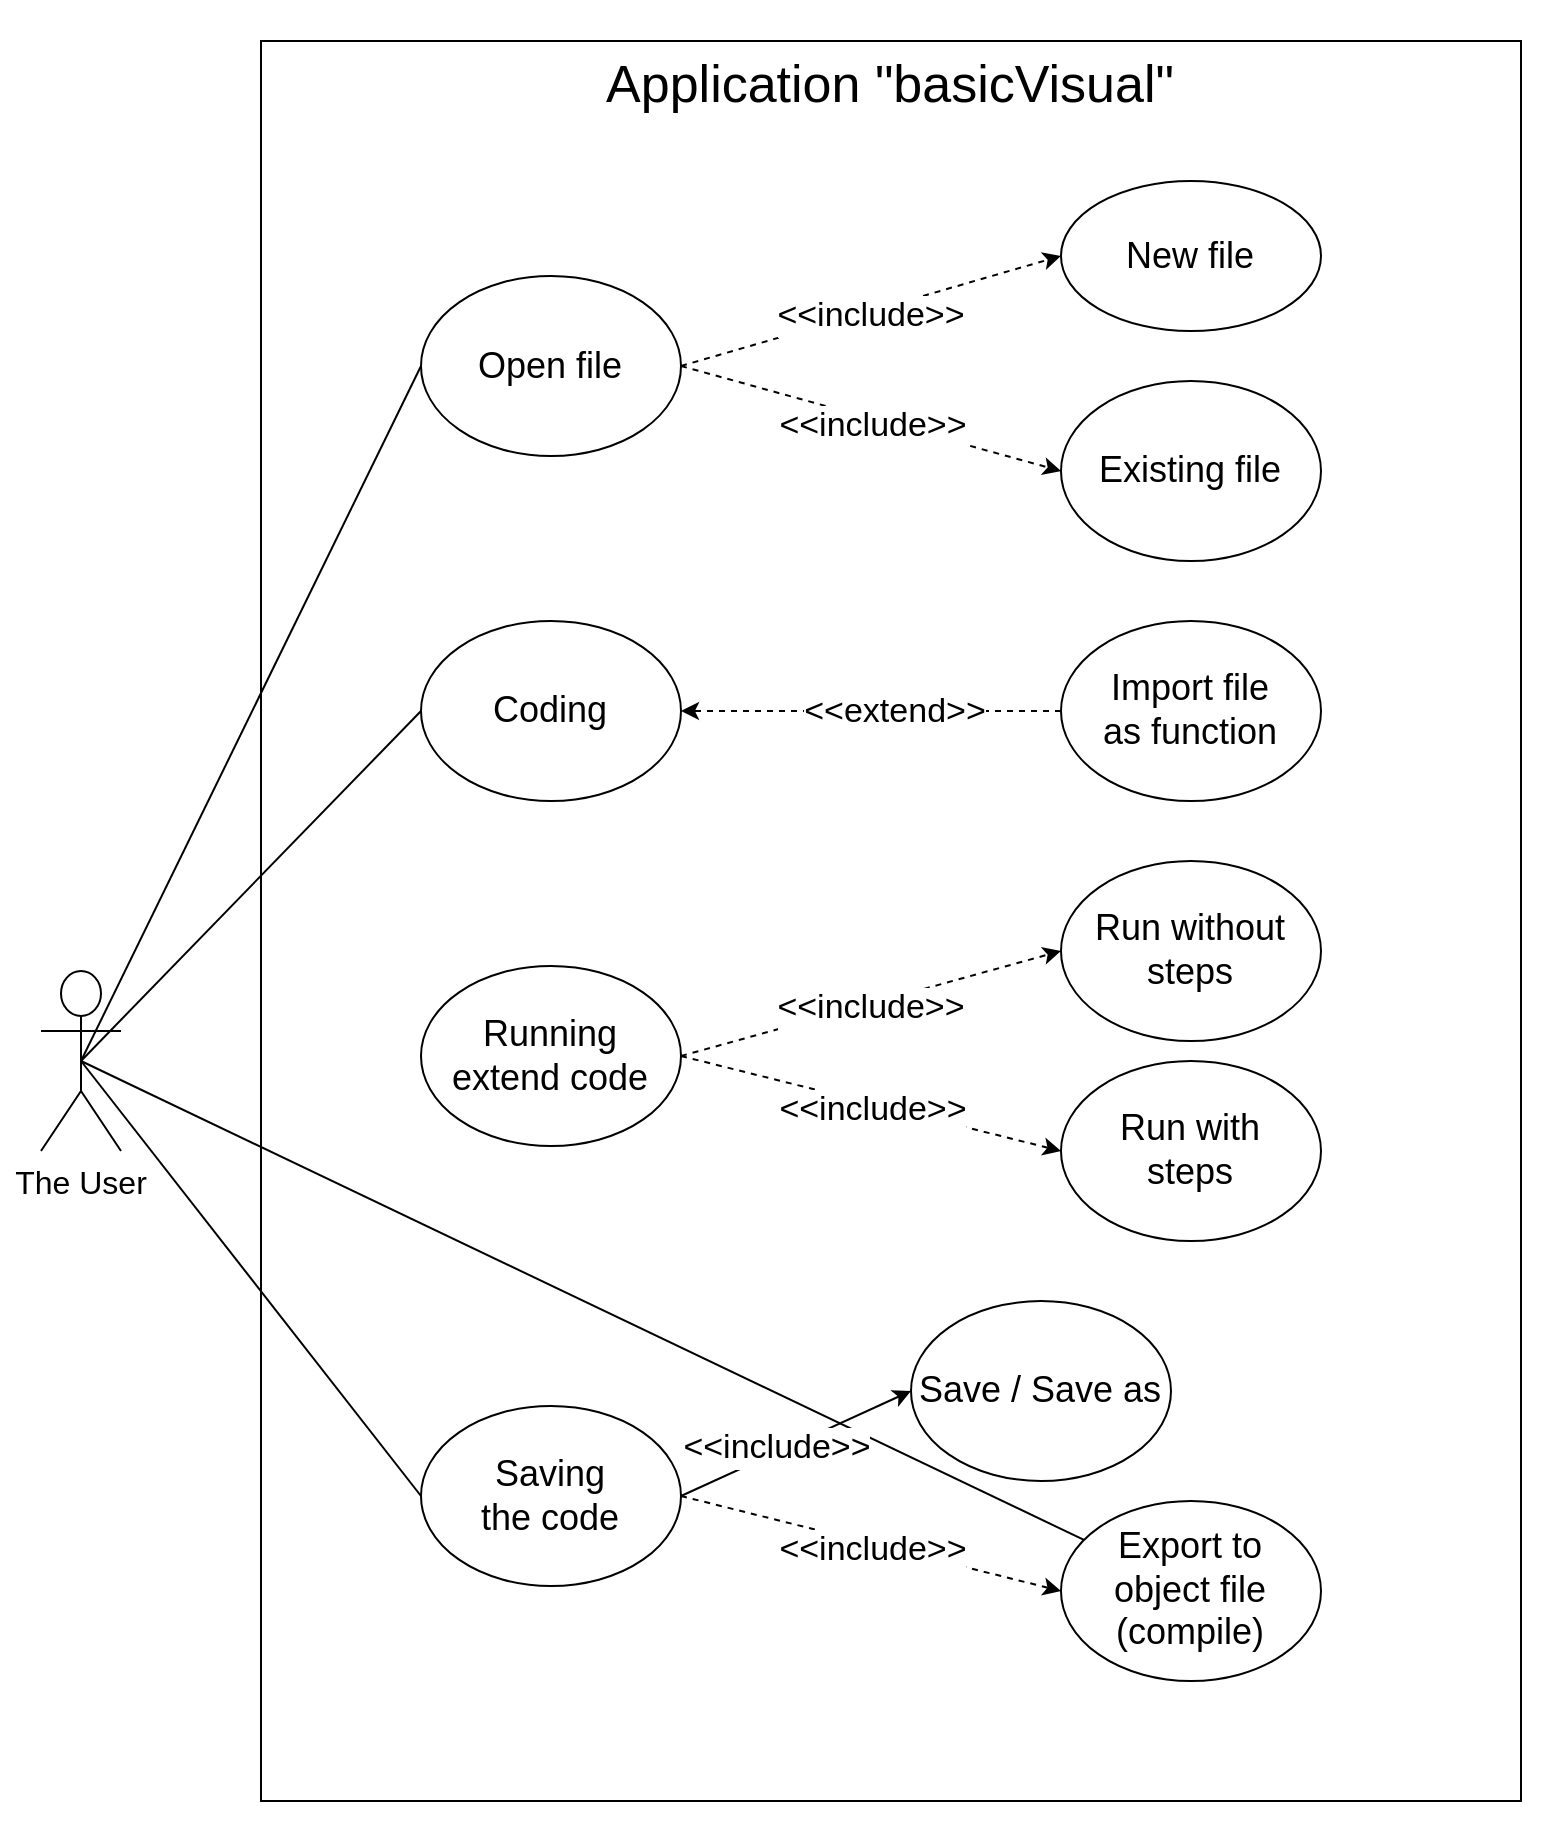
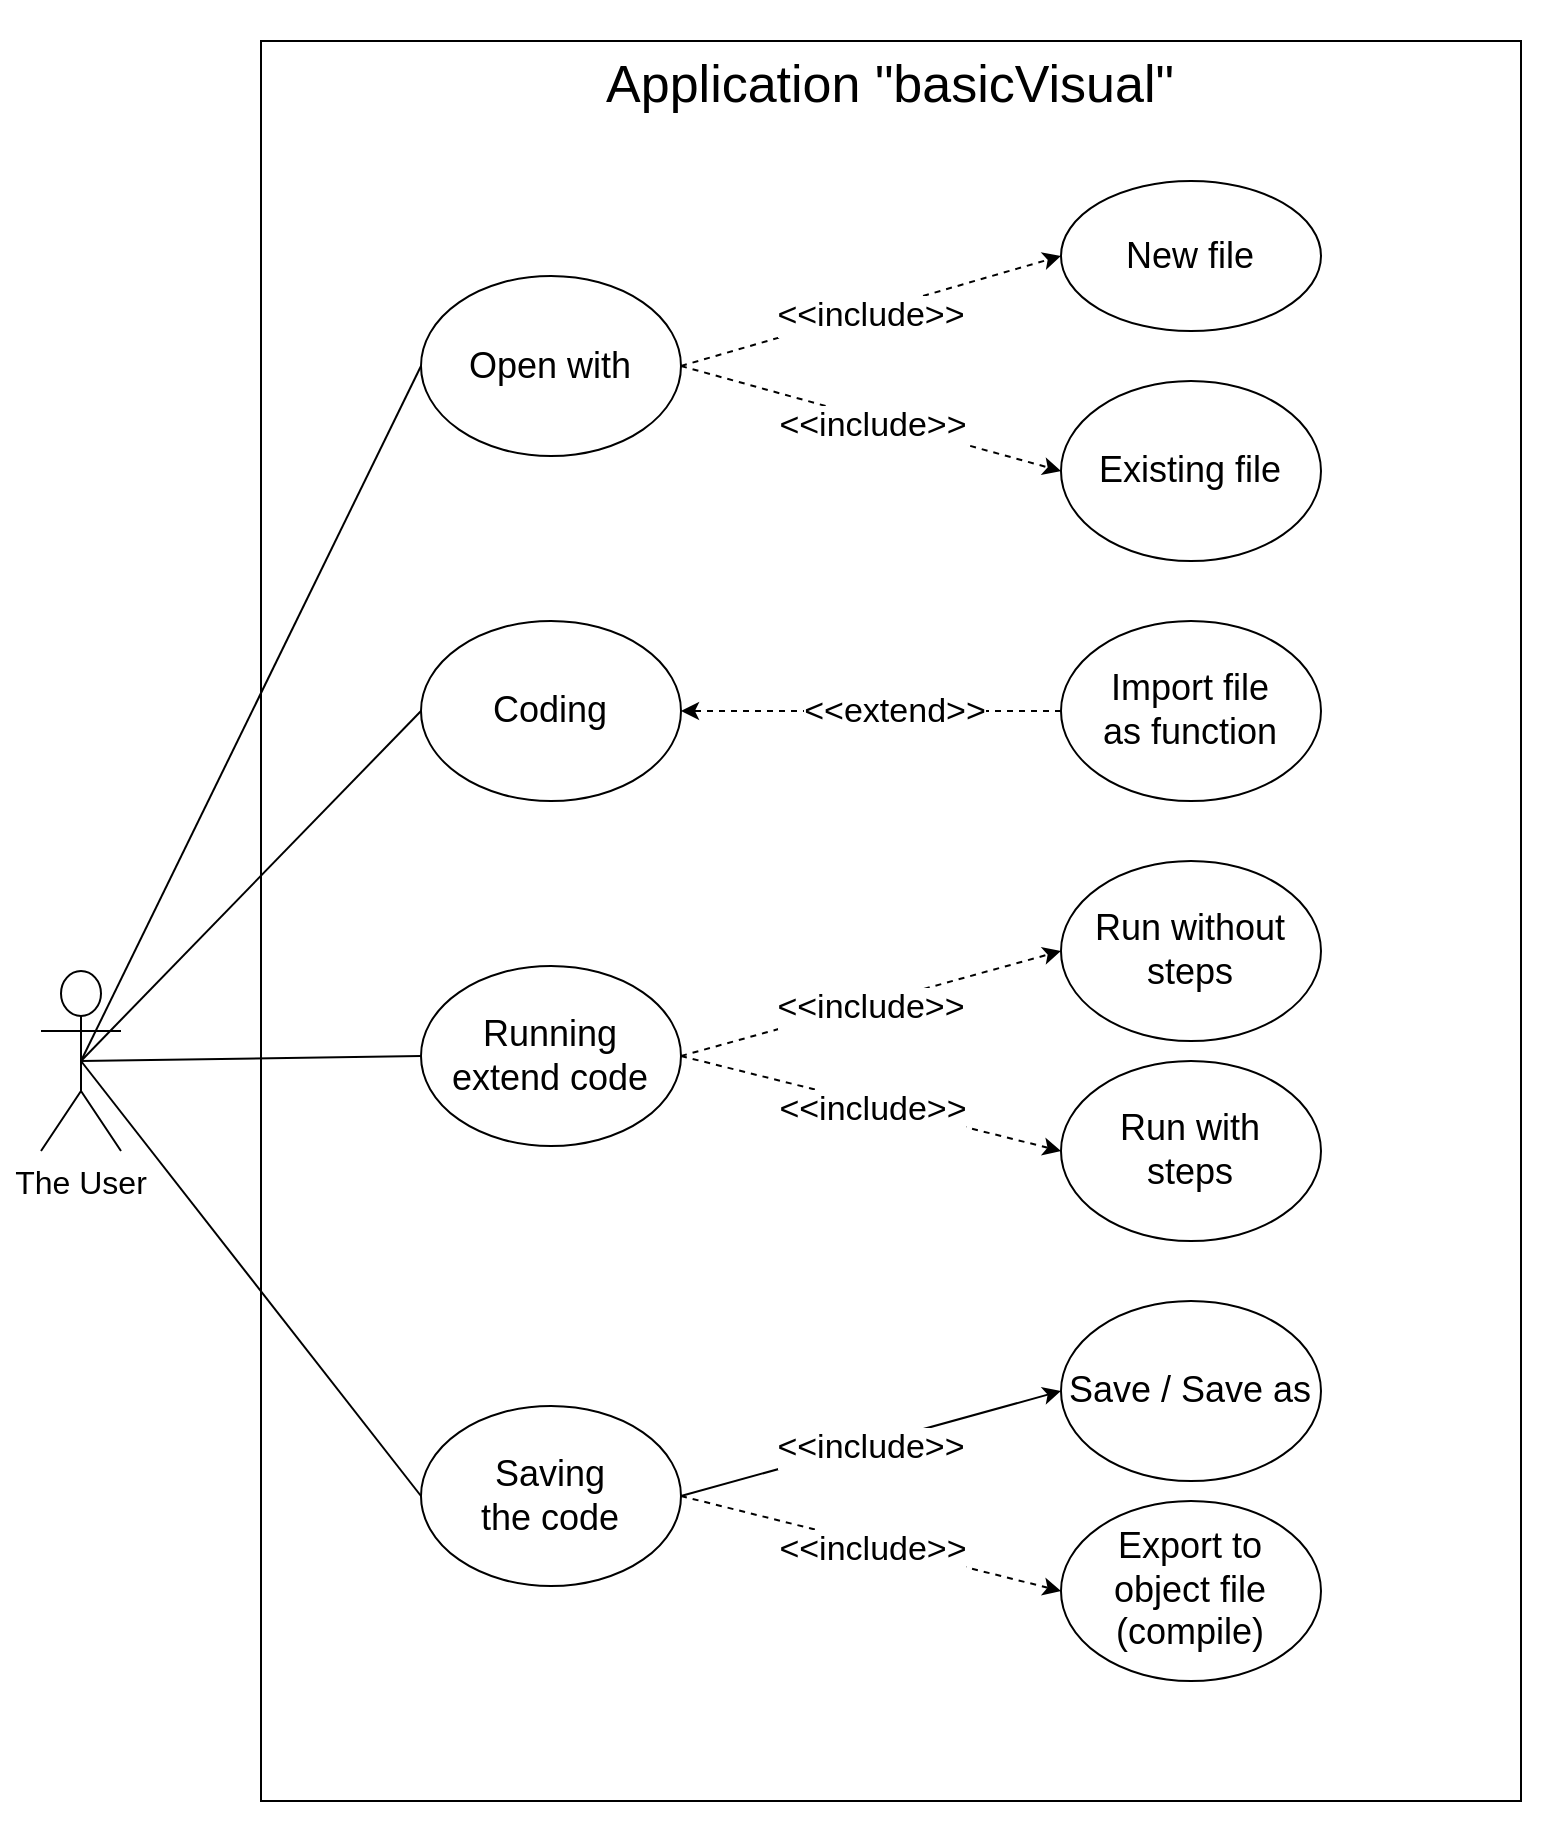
(551, 367) -> (551, 367)
(460, 1242) -> (263, 1058)
(1041, 1391) -> (1191, 1391)
